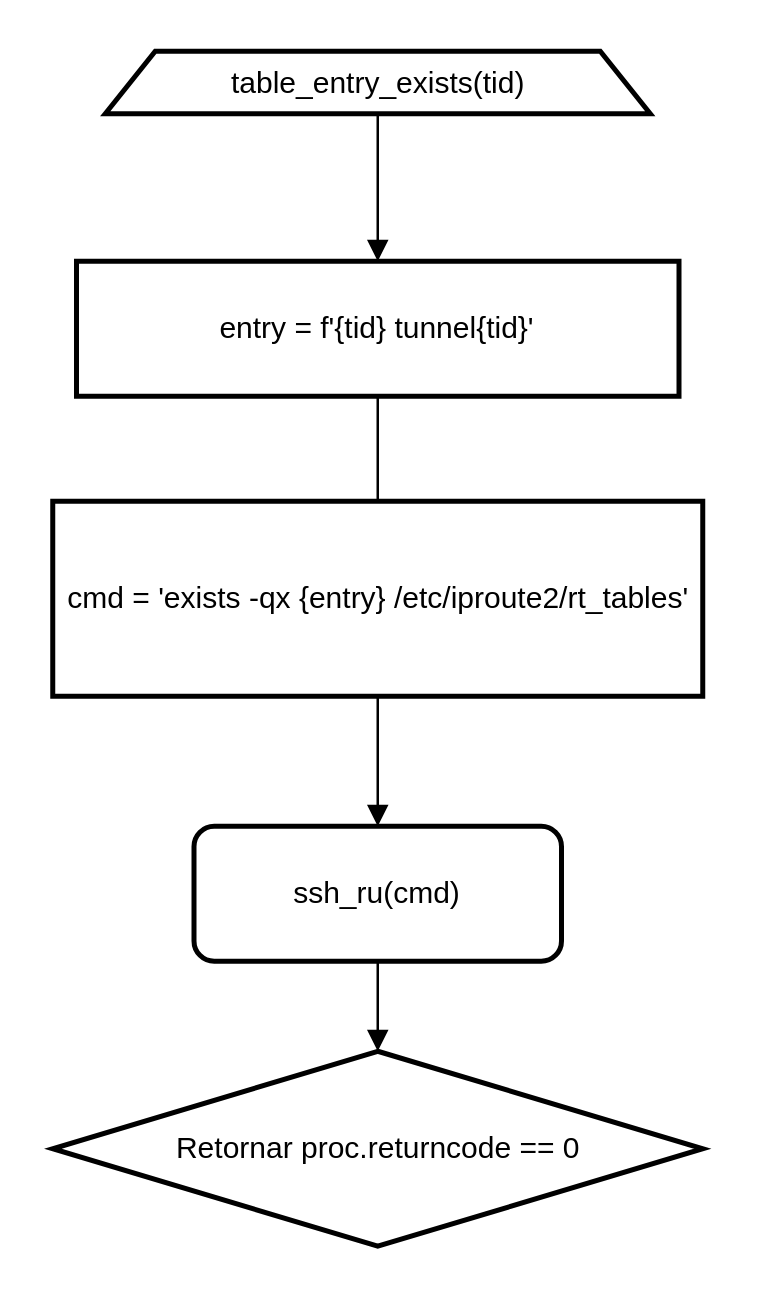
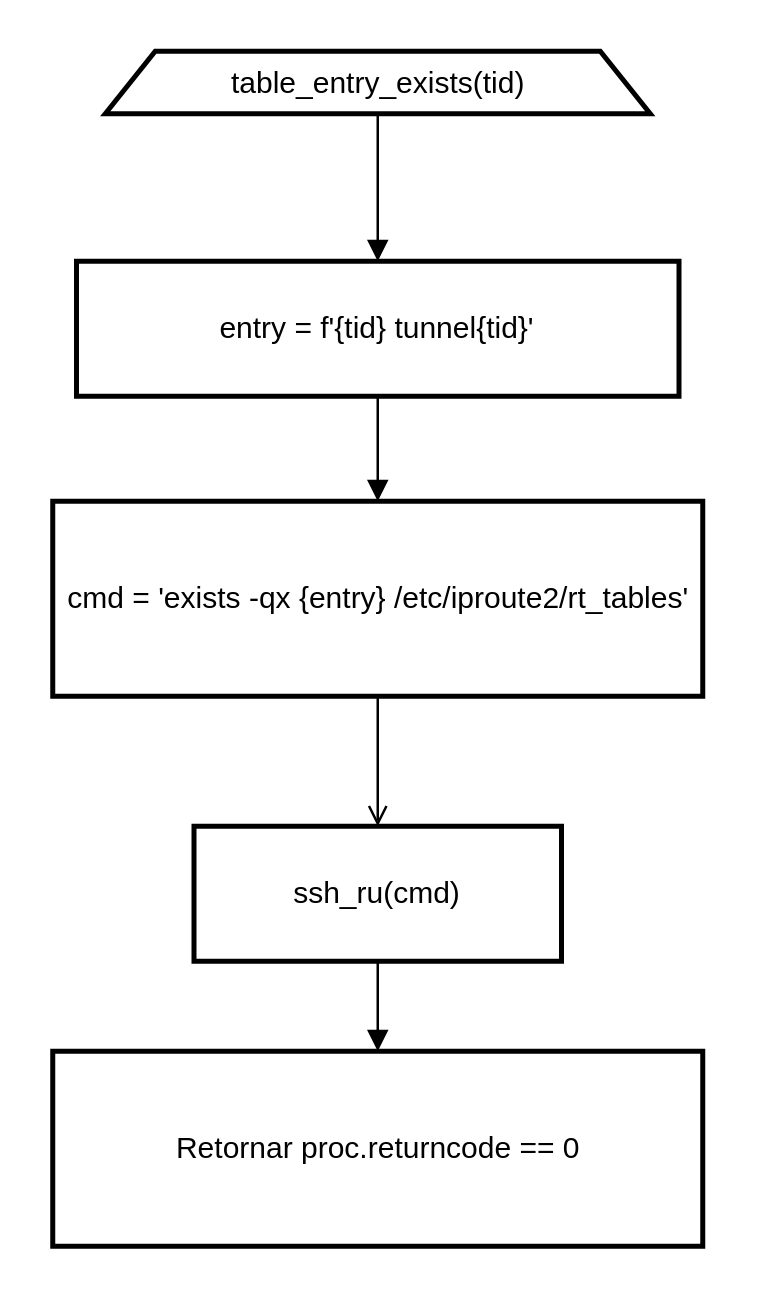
(378, 489) -> (378, 479)
(378, 804) -> (378, 810)
(378, 894) -> (378, 894)
(378, 1149) -> (378, 1149)
